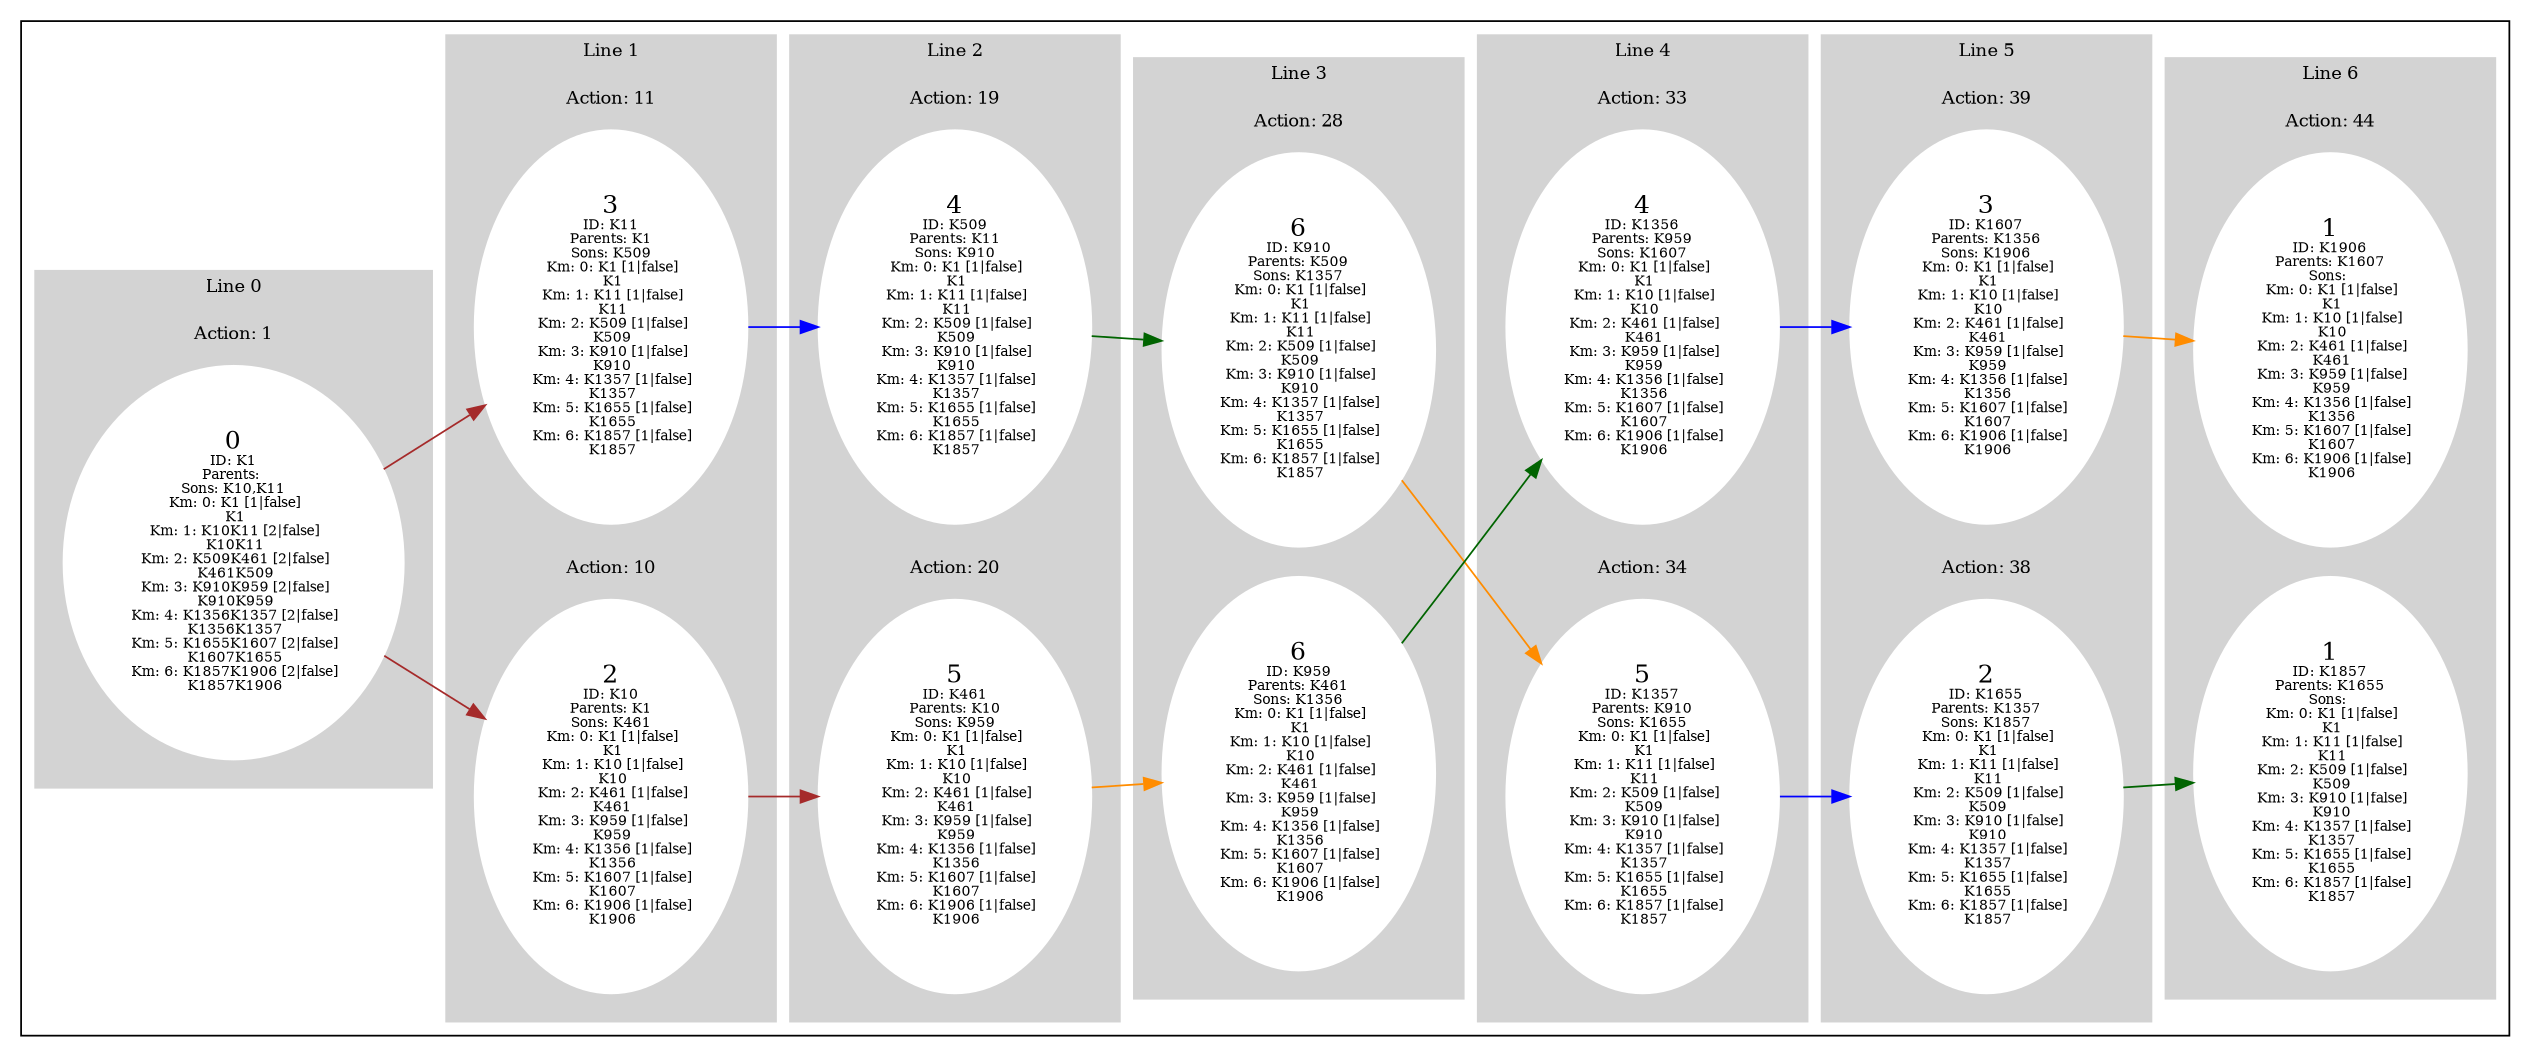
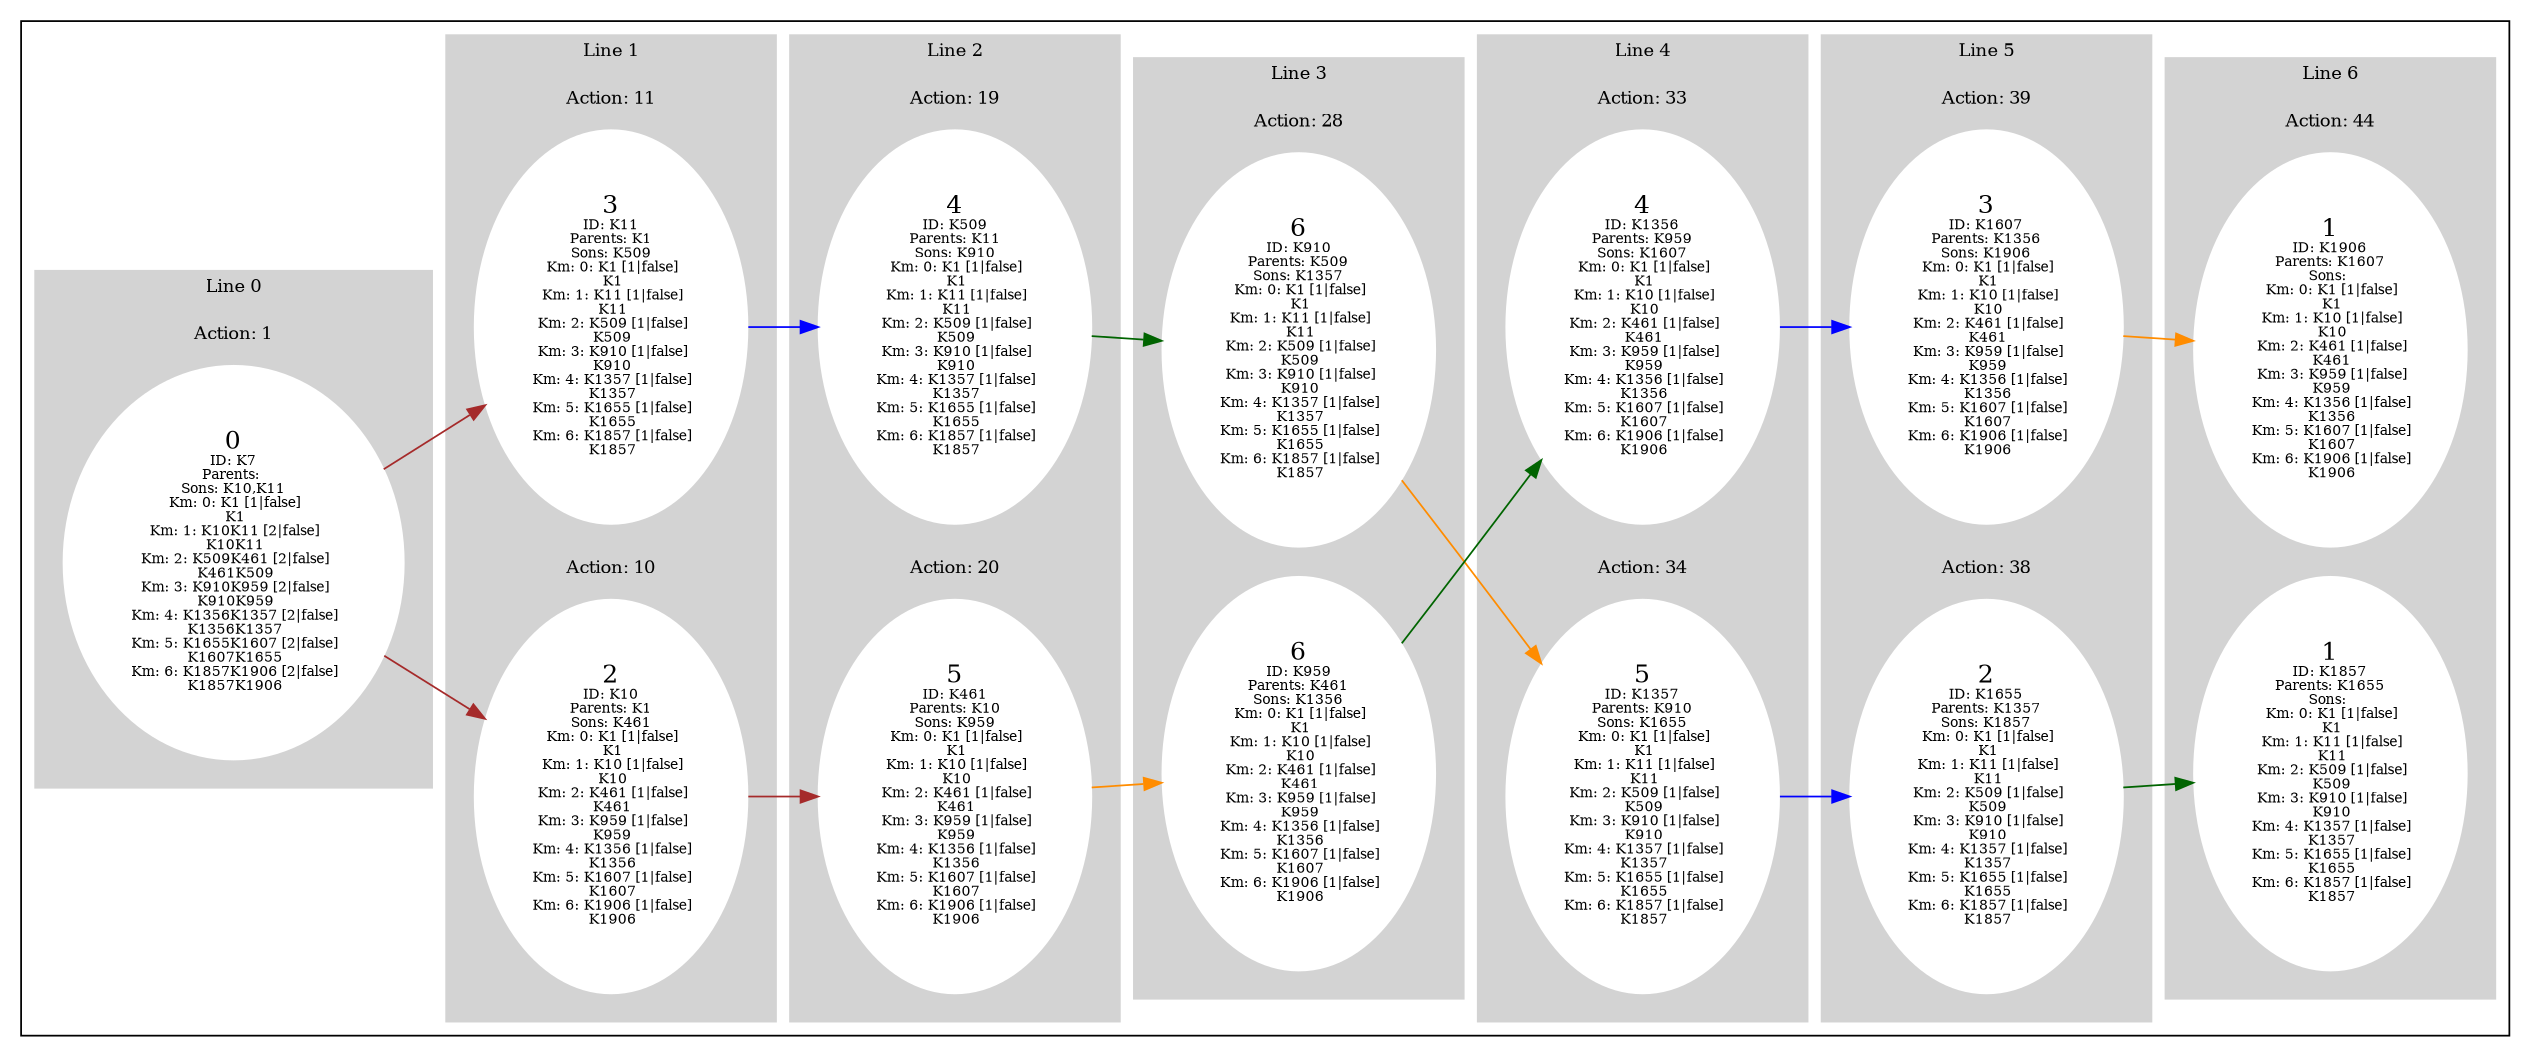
(234, 461) -> (234, 461)
